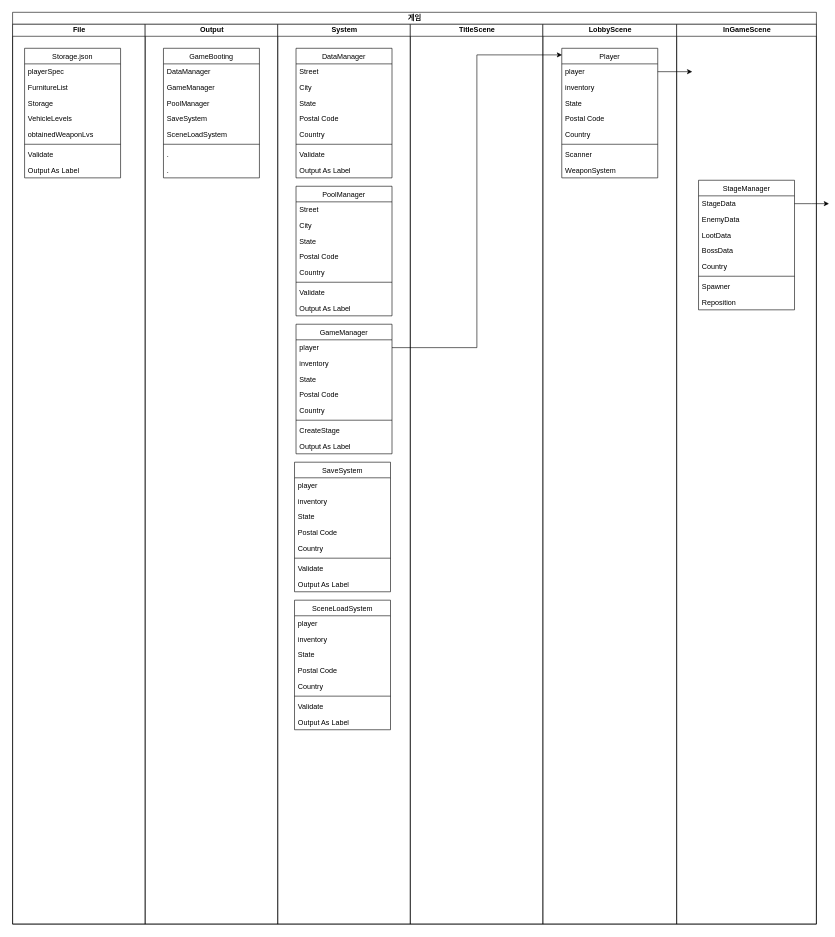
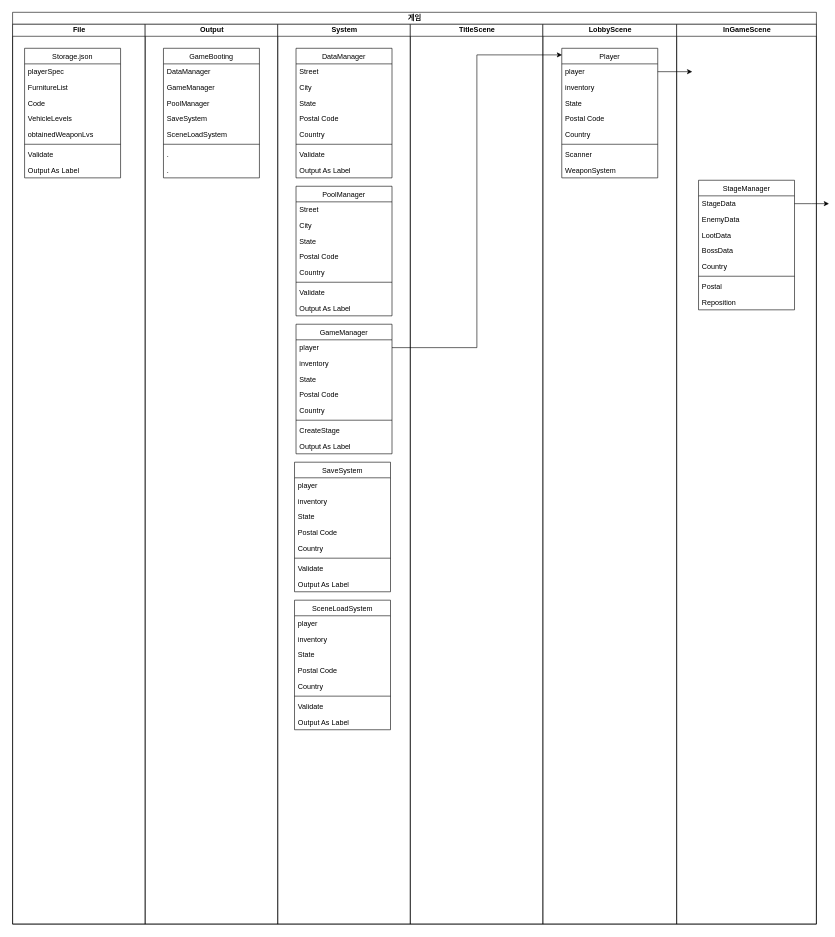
(42, 103) -> (36, 103)
(716, 287) -> (713, 287)
